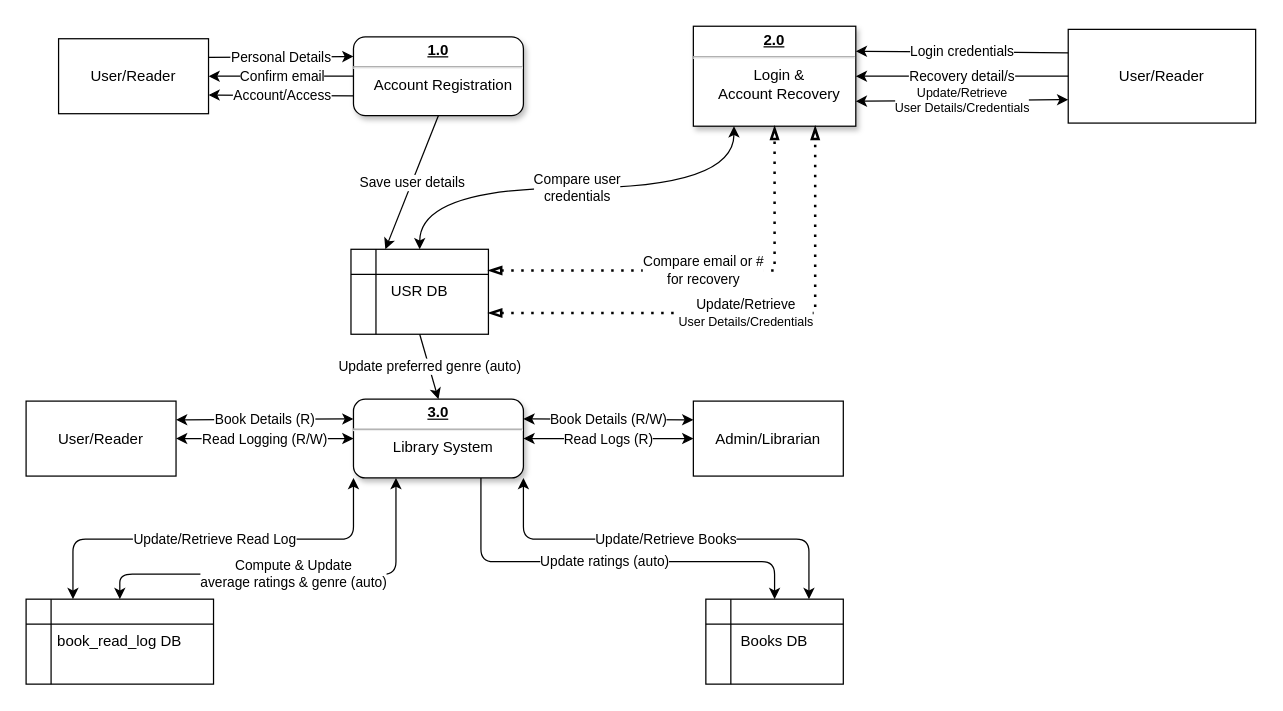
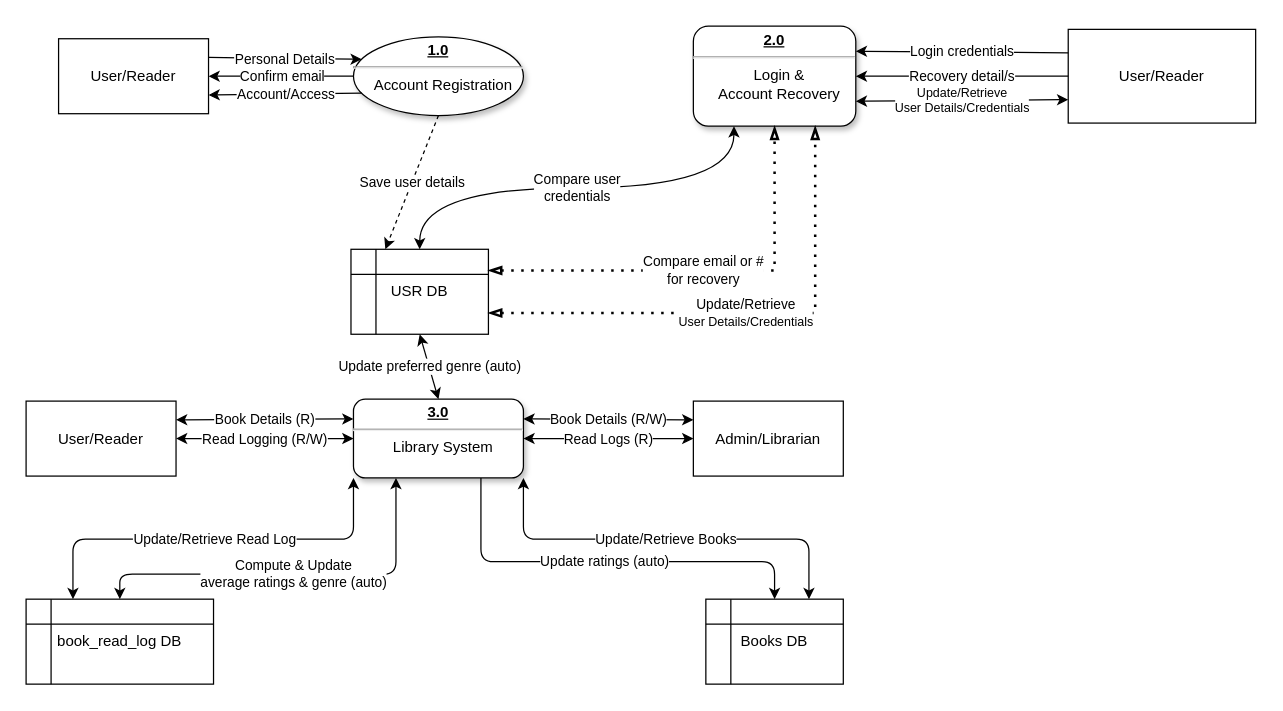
(438, 76) -> (438, 76)
(774, 76) -> (774, 76)
(427, 144) -> (427, 144)
(421, 340) -> (422, 344)
